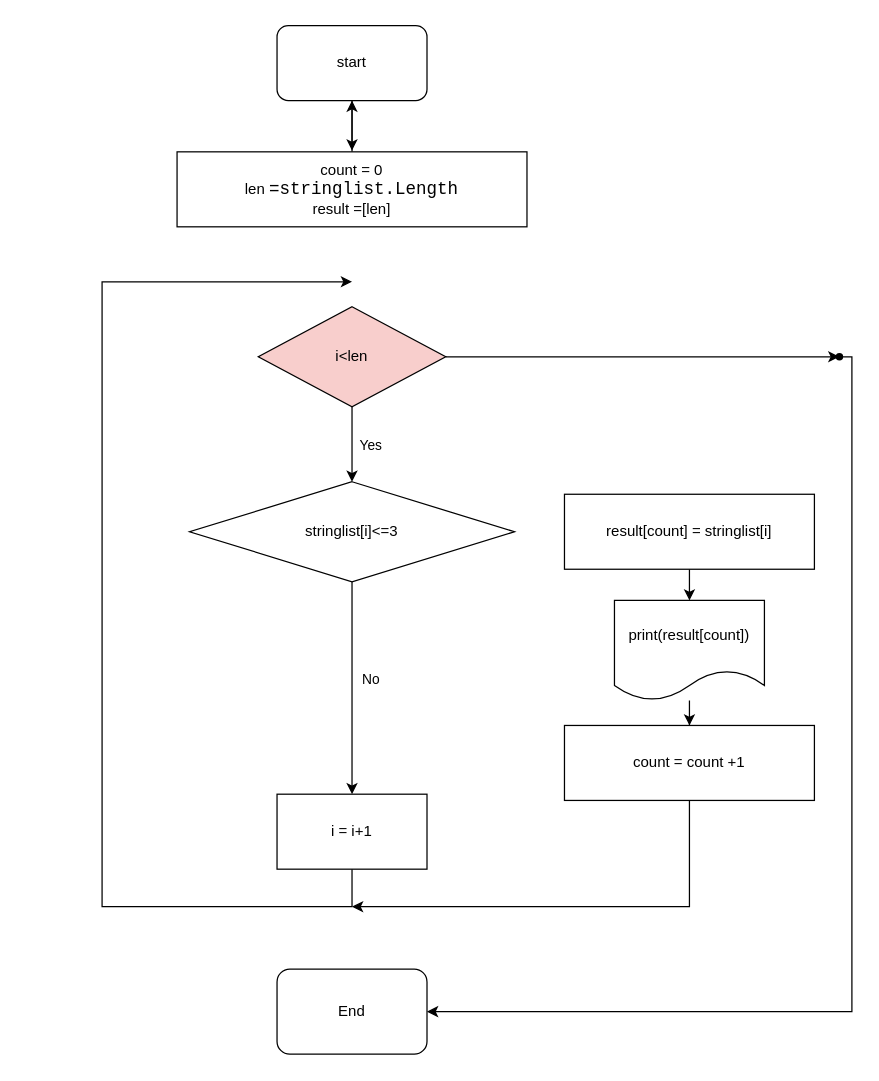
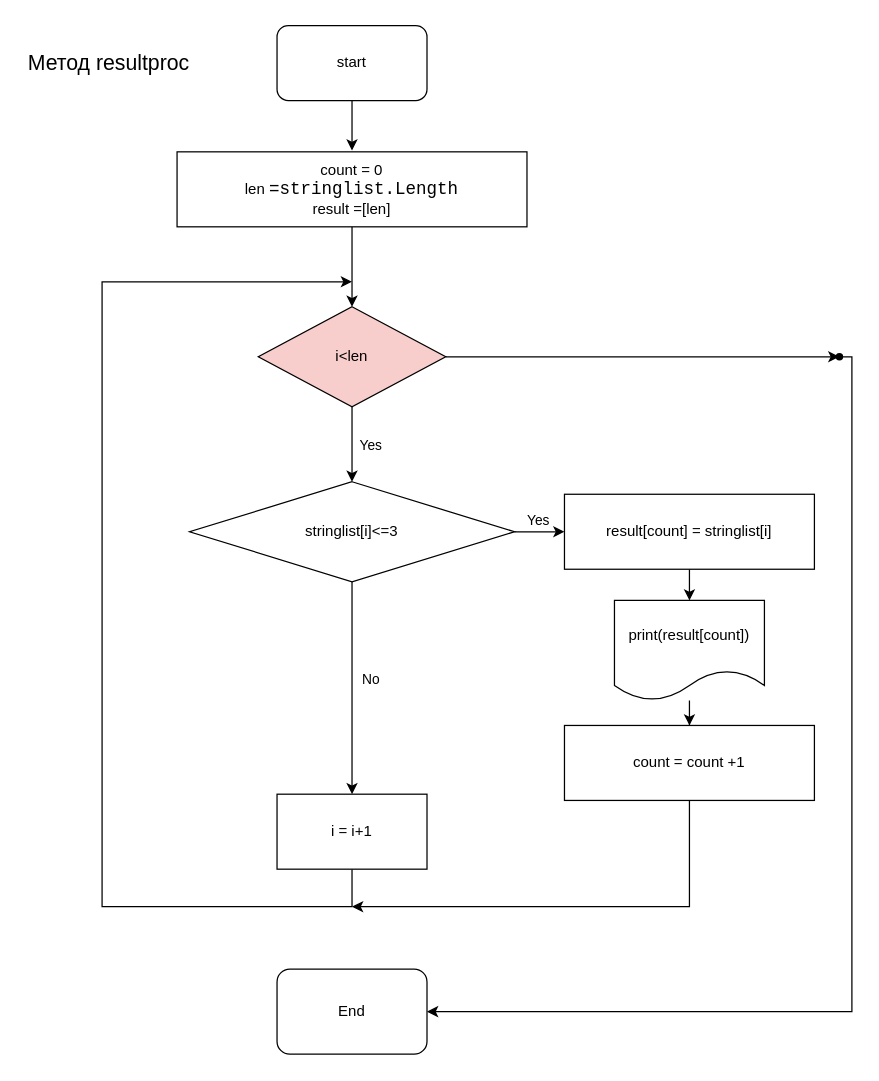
none -> (119, 68)
(352, 150) -> (352, 263)
none -> (535, 532)
